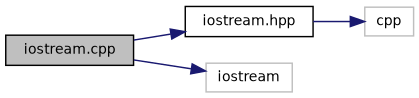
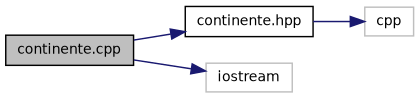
(249, 22) -> (249, 22)
(70, 50) -> (70, 50)
